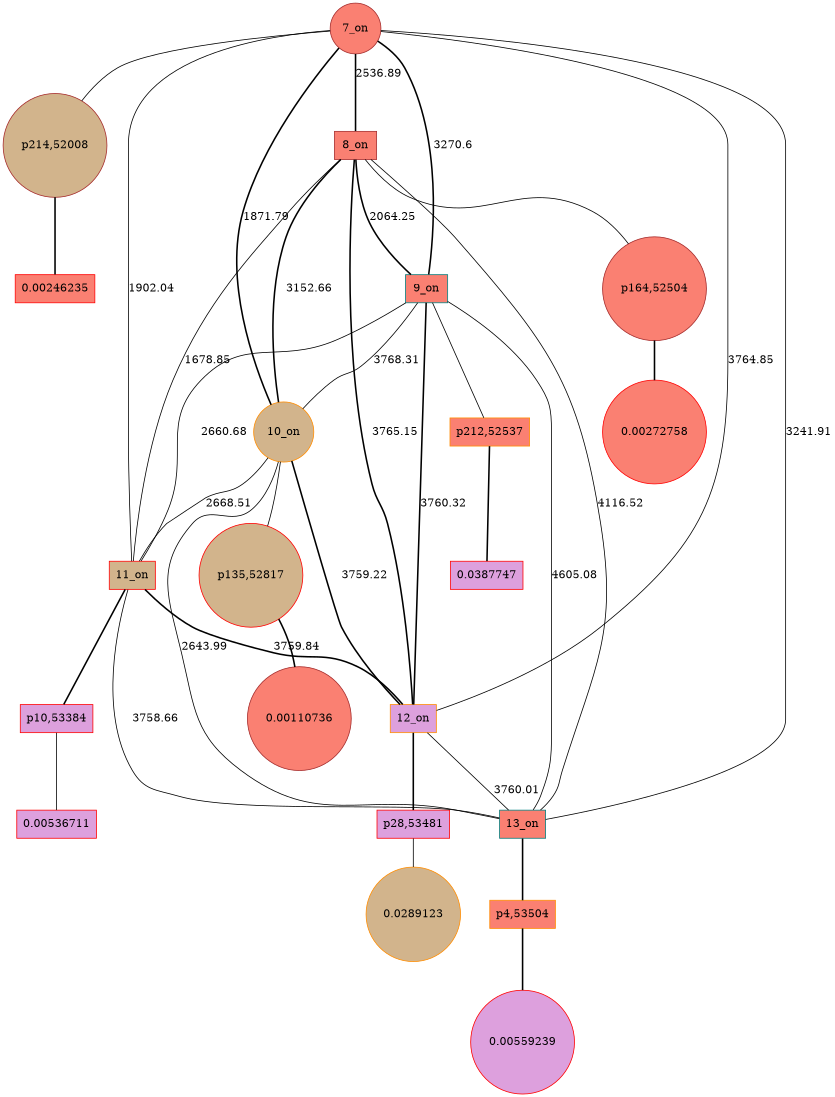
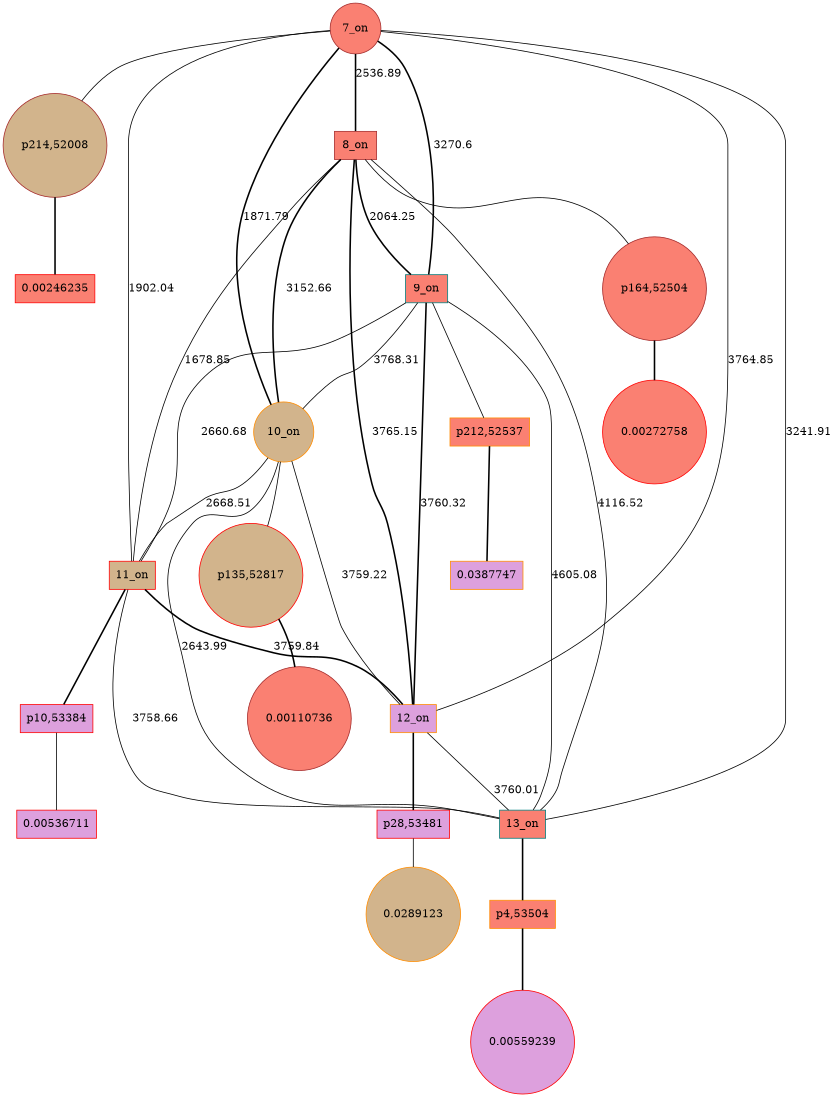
(487, 575) -> (487, 575)
(330, 591) -> (330, 591)
